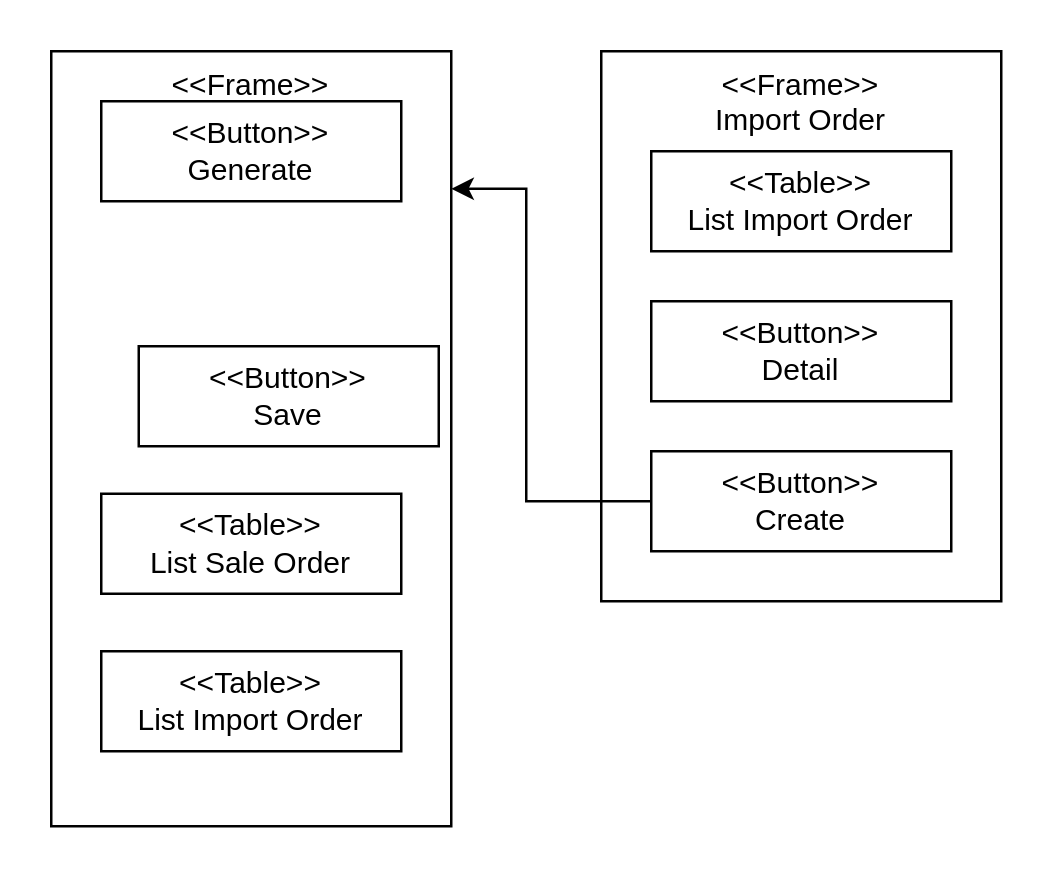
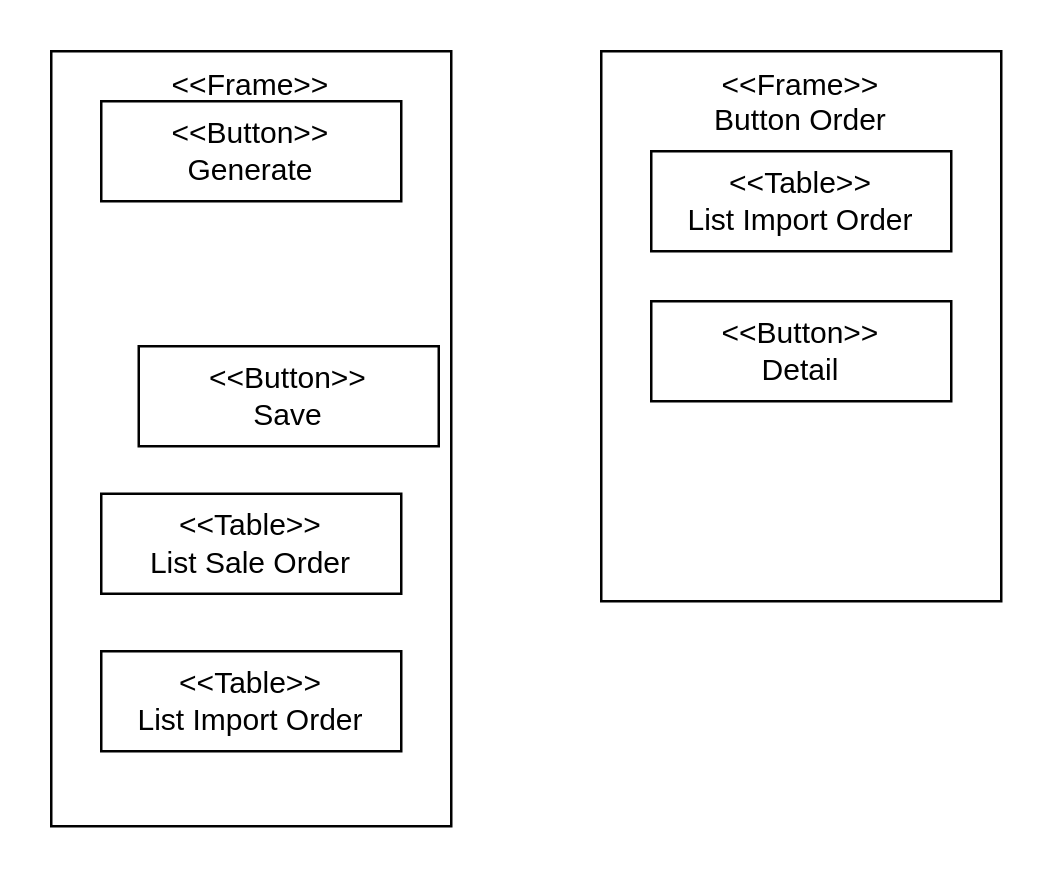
(801, 105) -> (801, 105)
(526, 378) -> none
(801, 501) -> none
